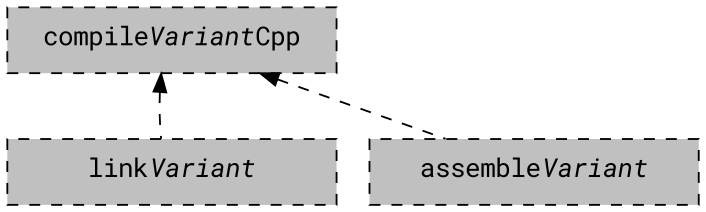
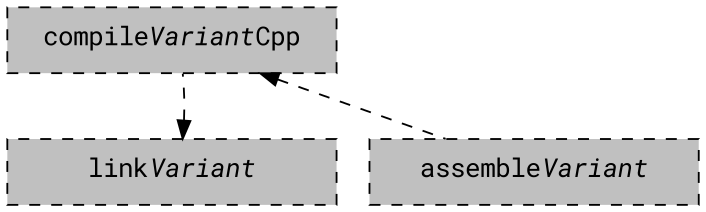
(160, 115) -> (184, 97)
